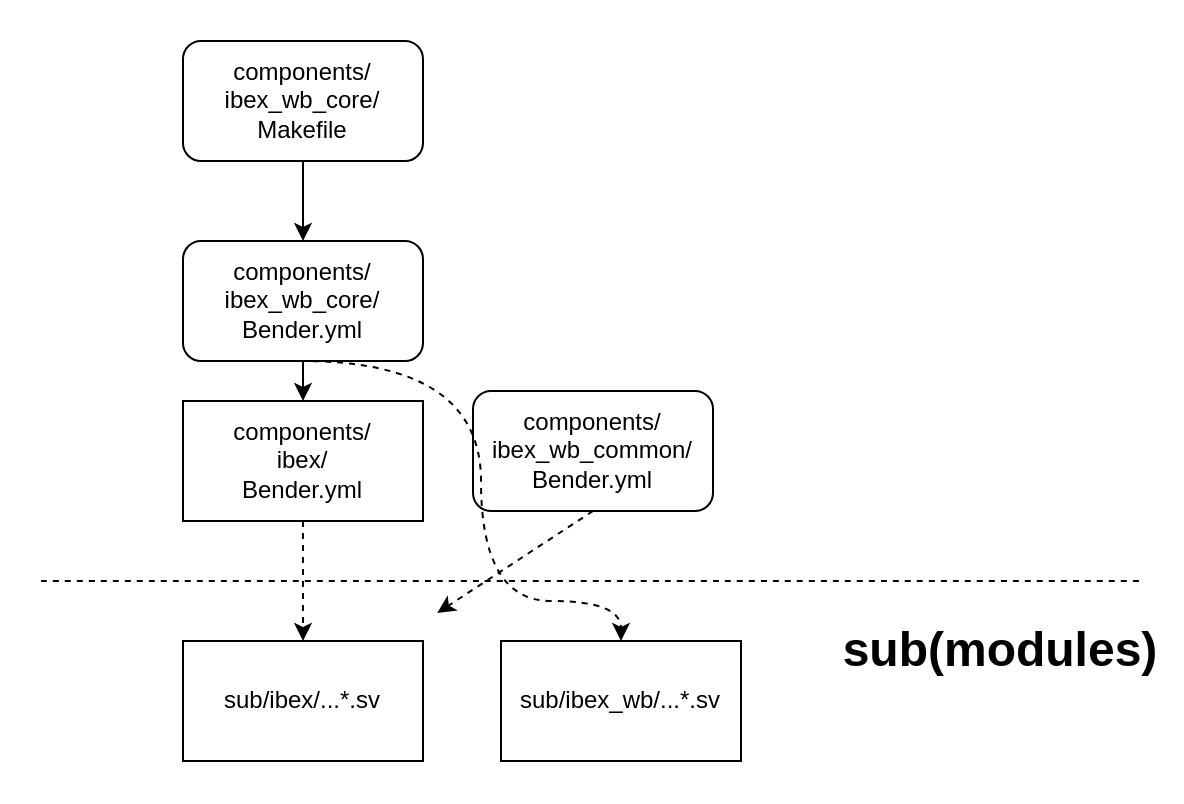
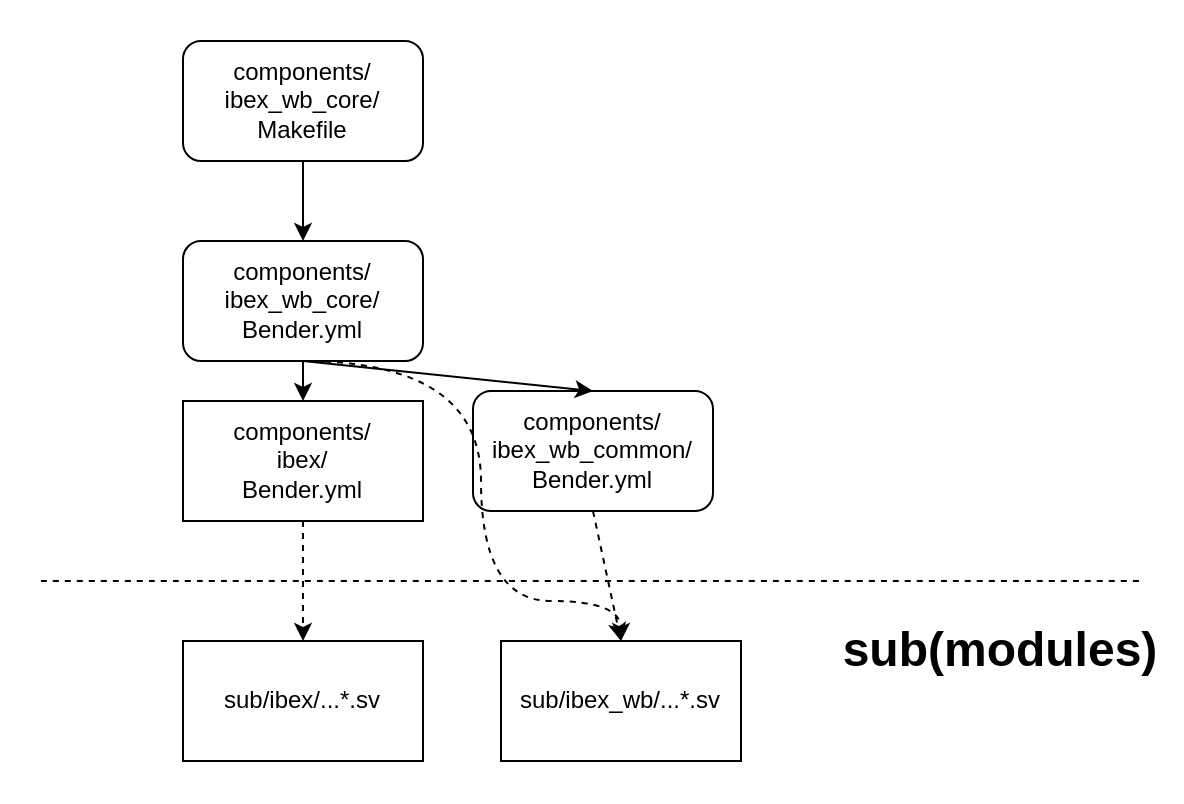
none -> (490, 380)
(542, 545) -> (600, 544)
